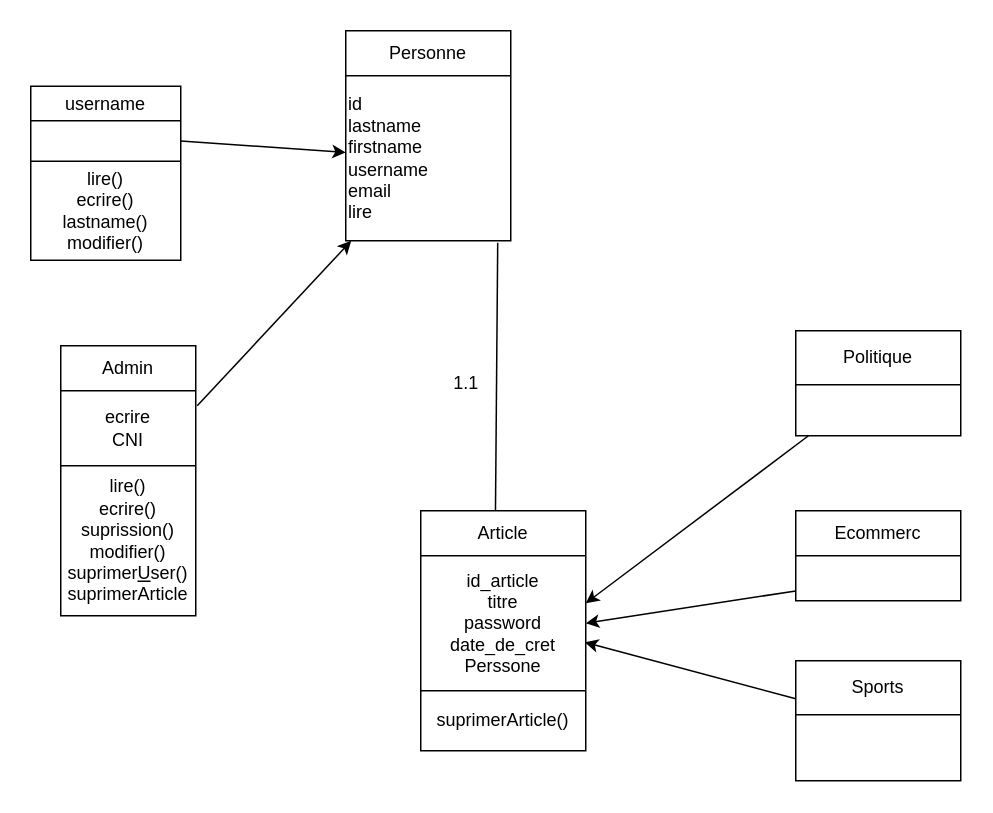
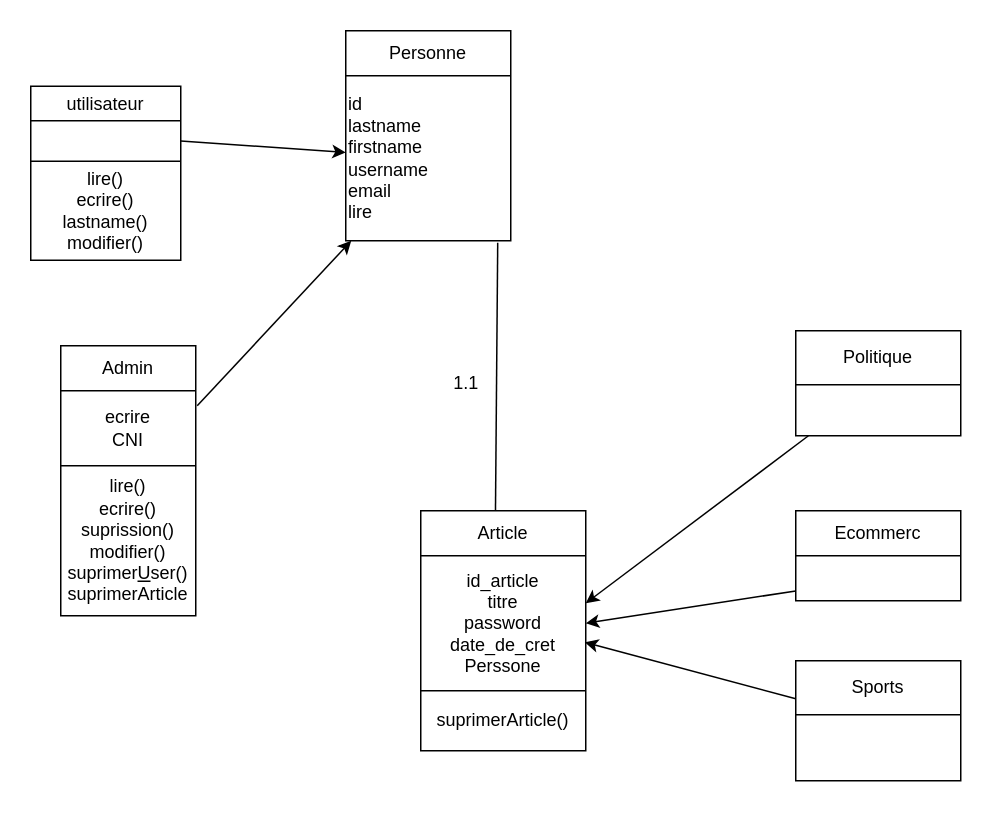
(106, 104) -> (106, 104)
